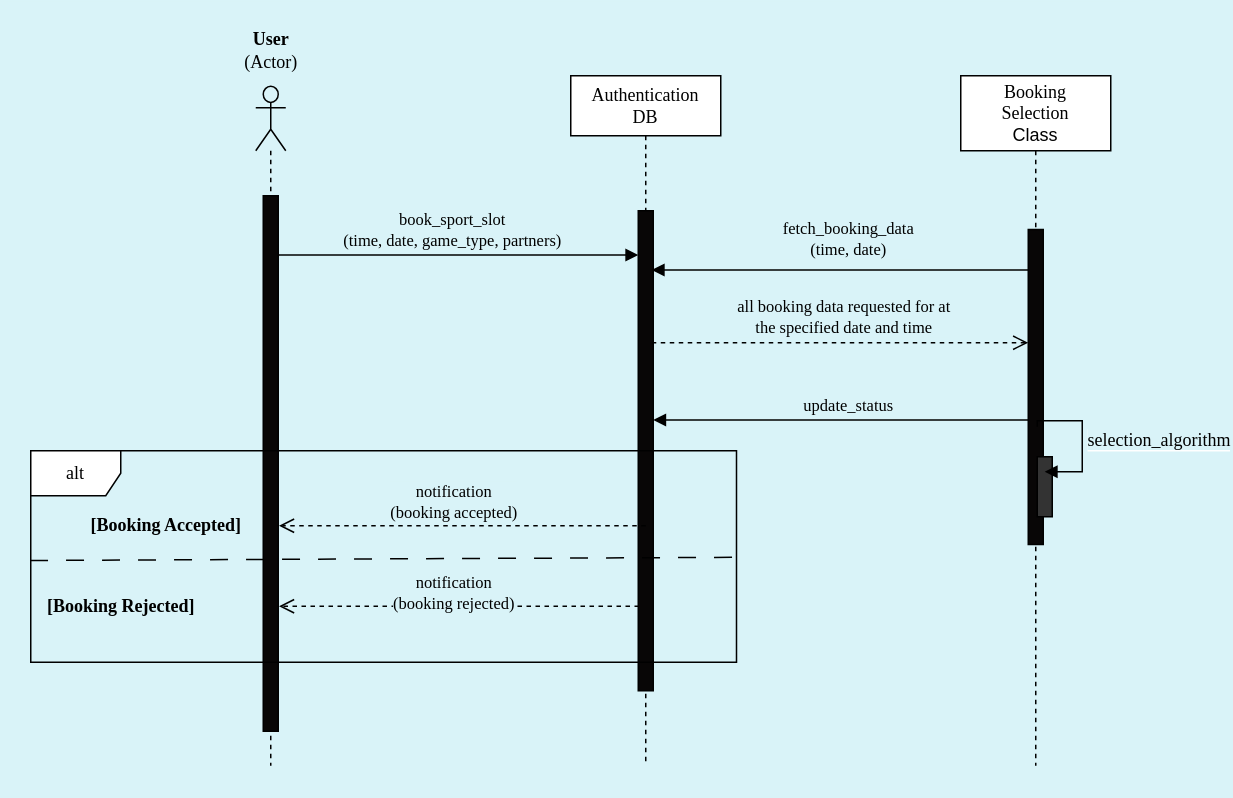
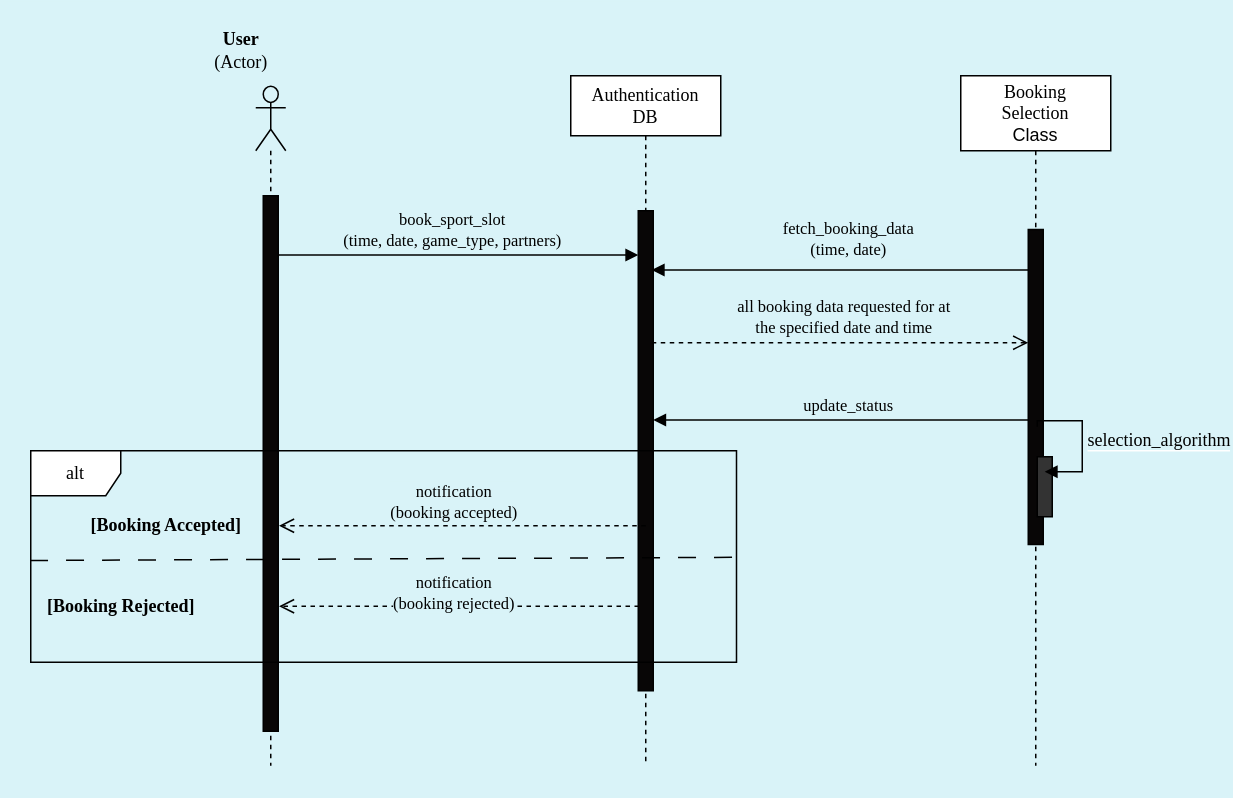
(271, 50) -> (241, 50)
